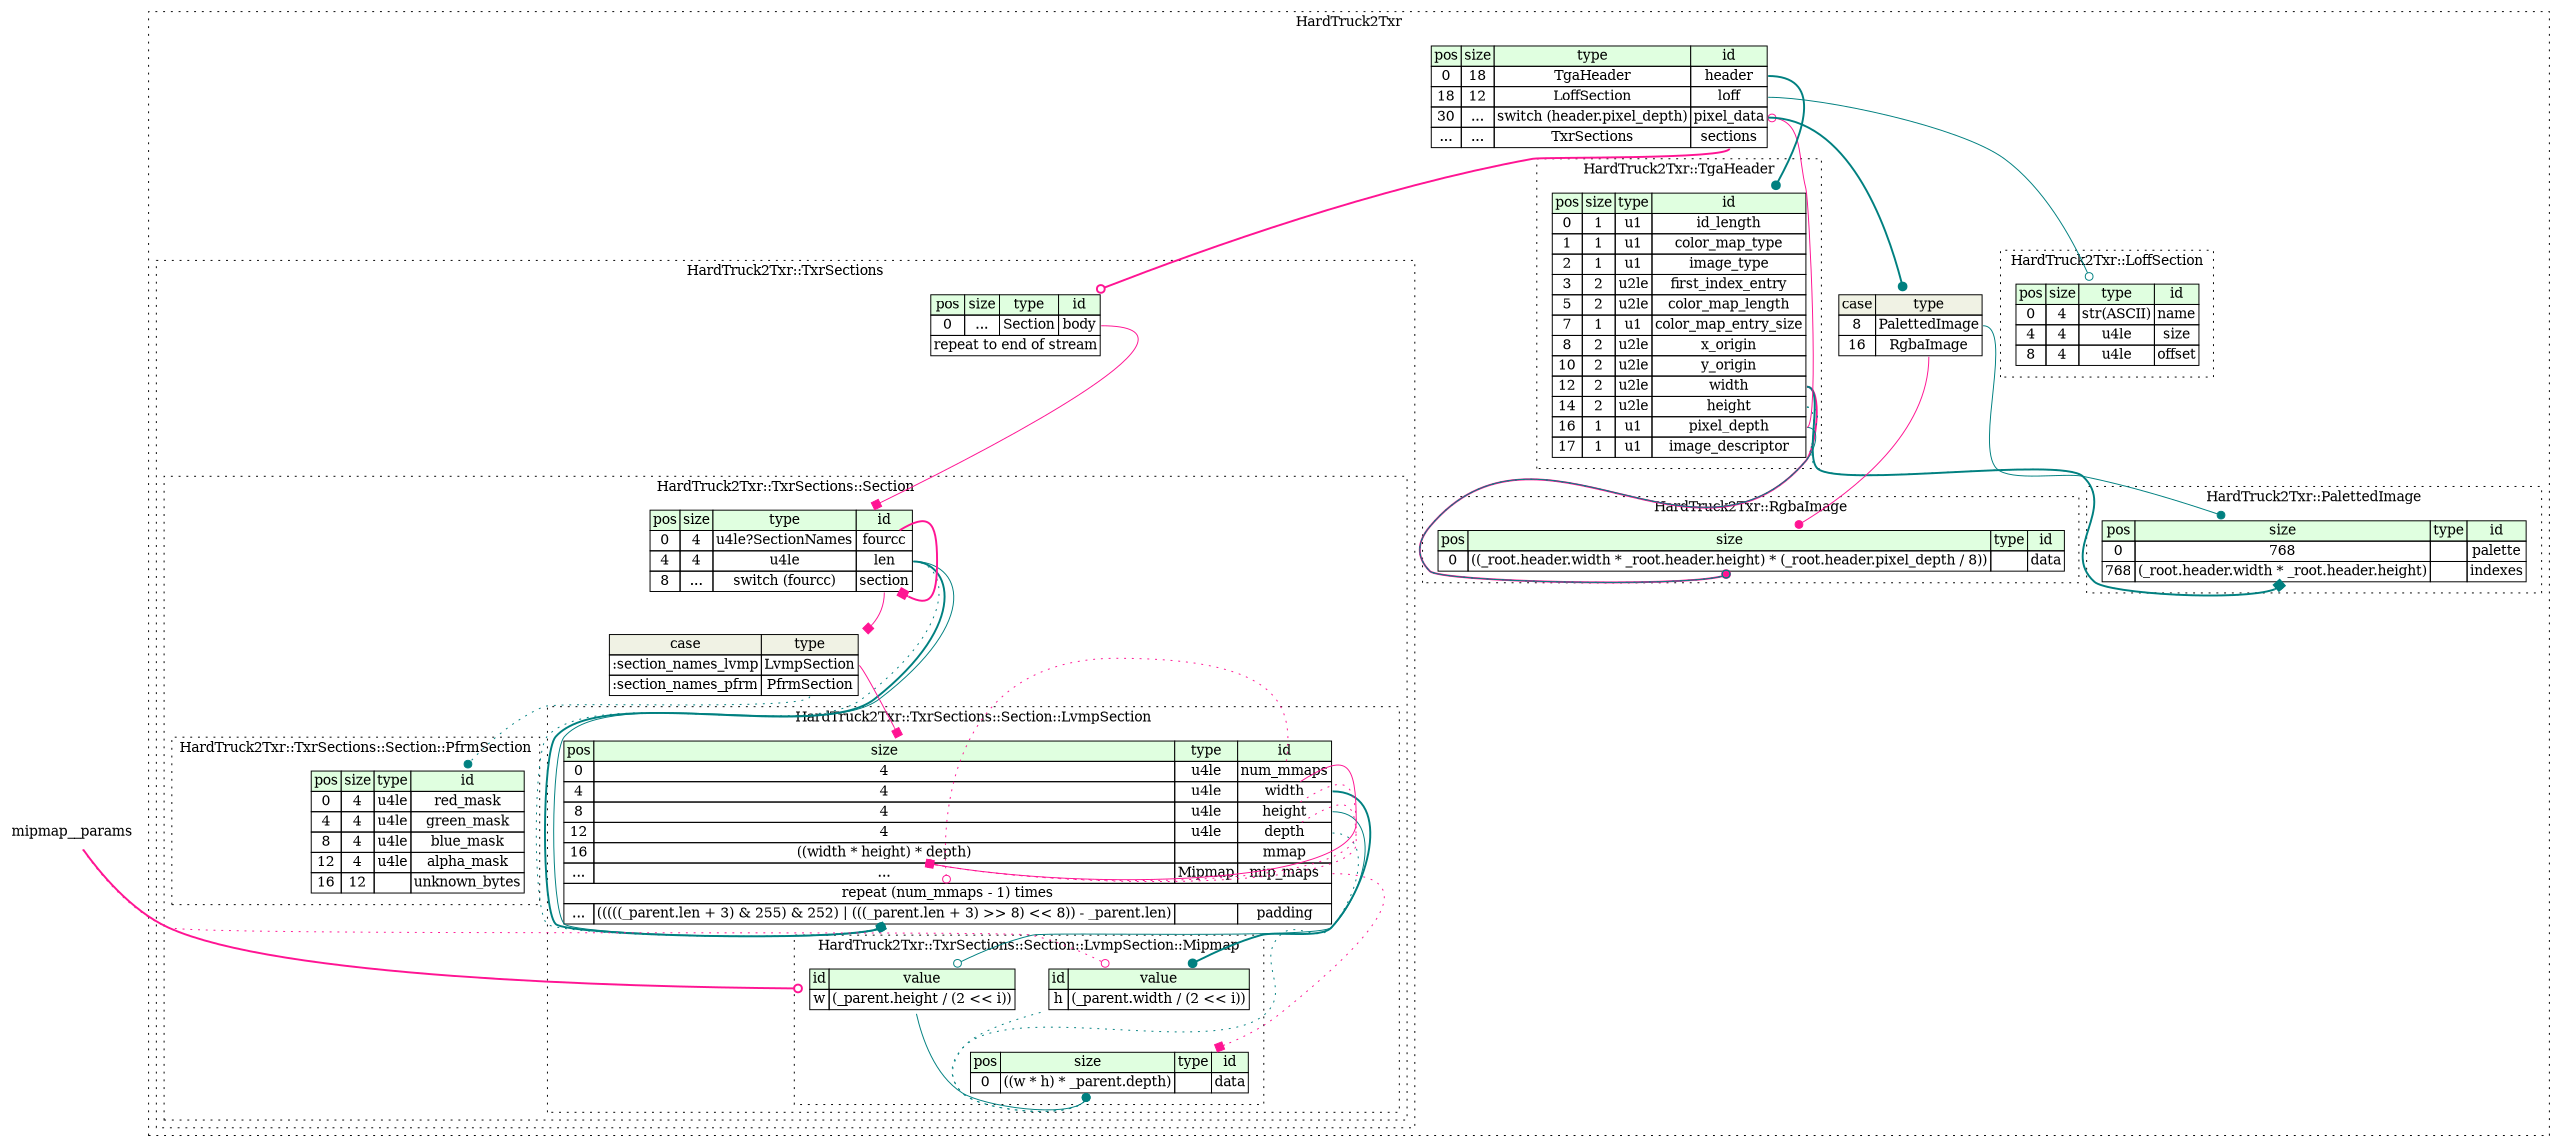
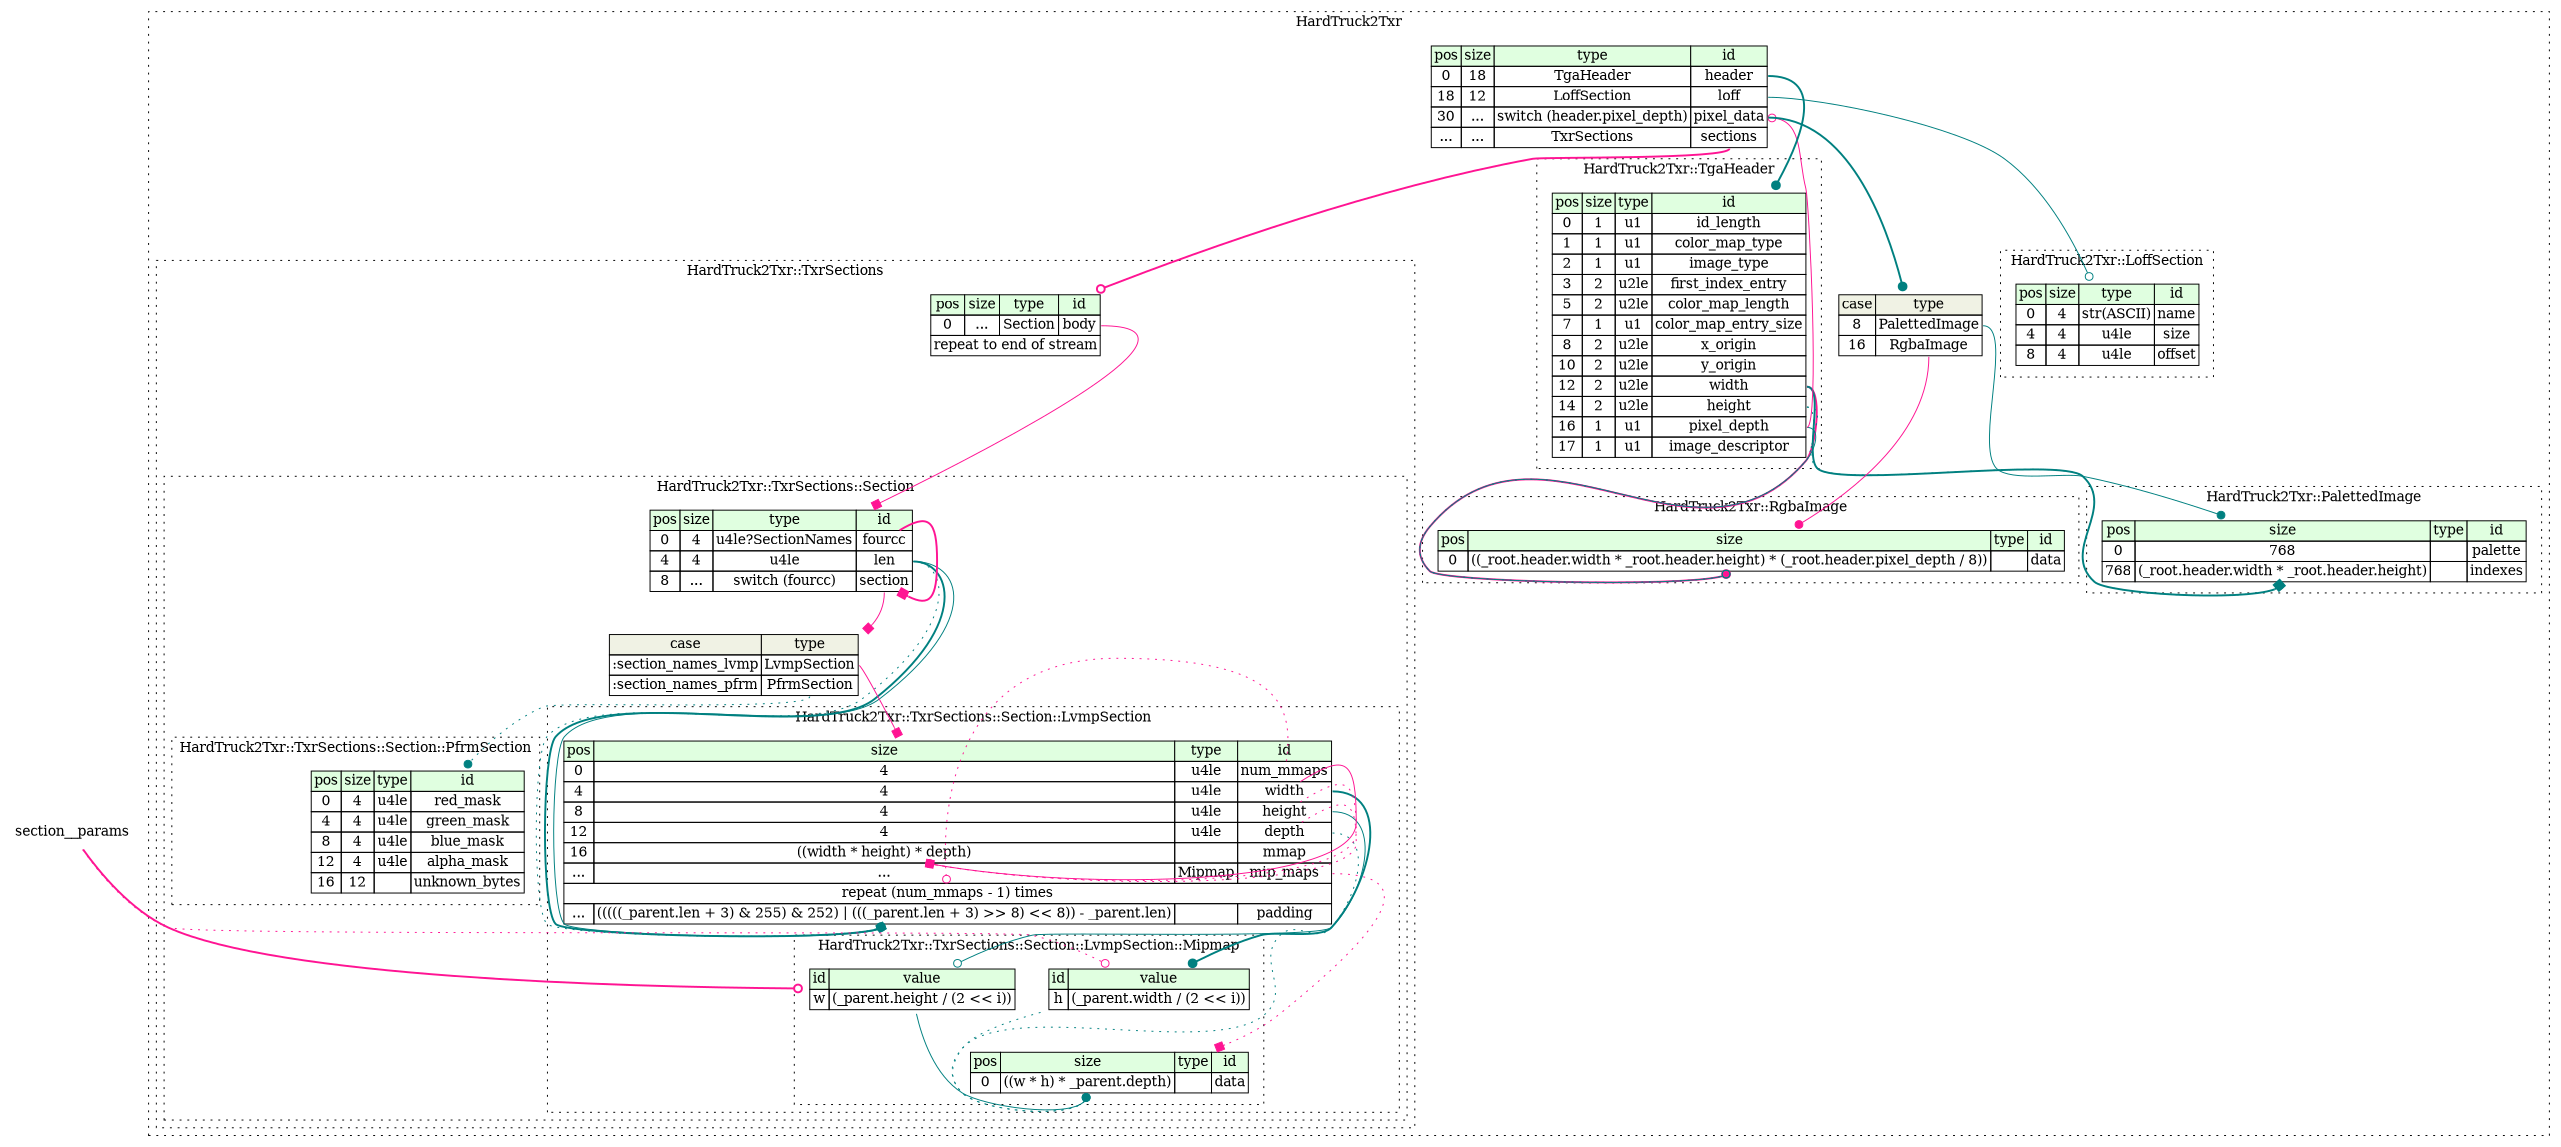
(72, 832) -> (72, 832)
